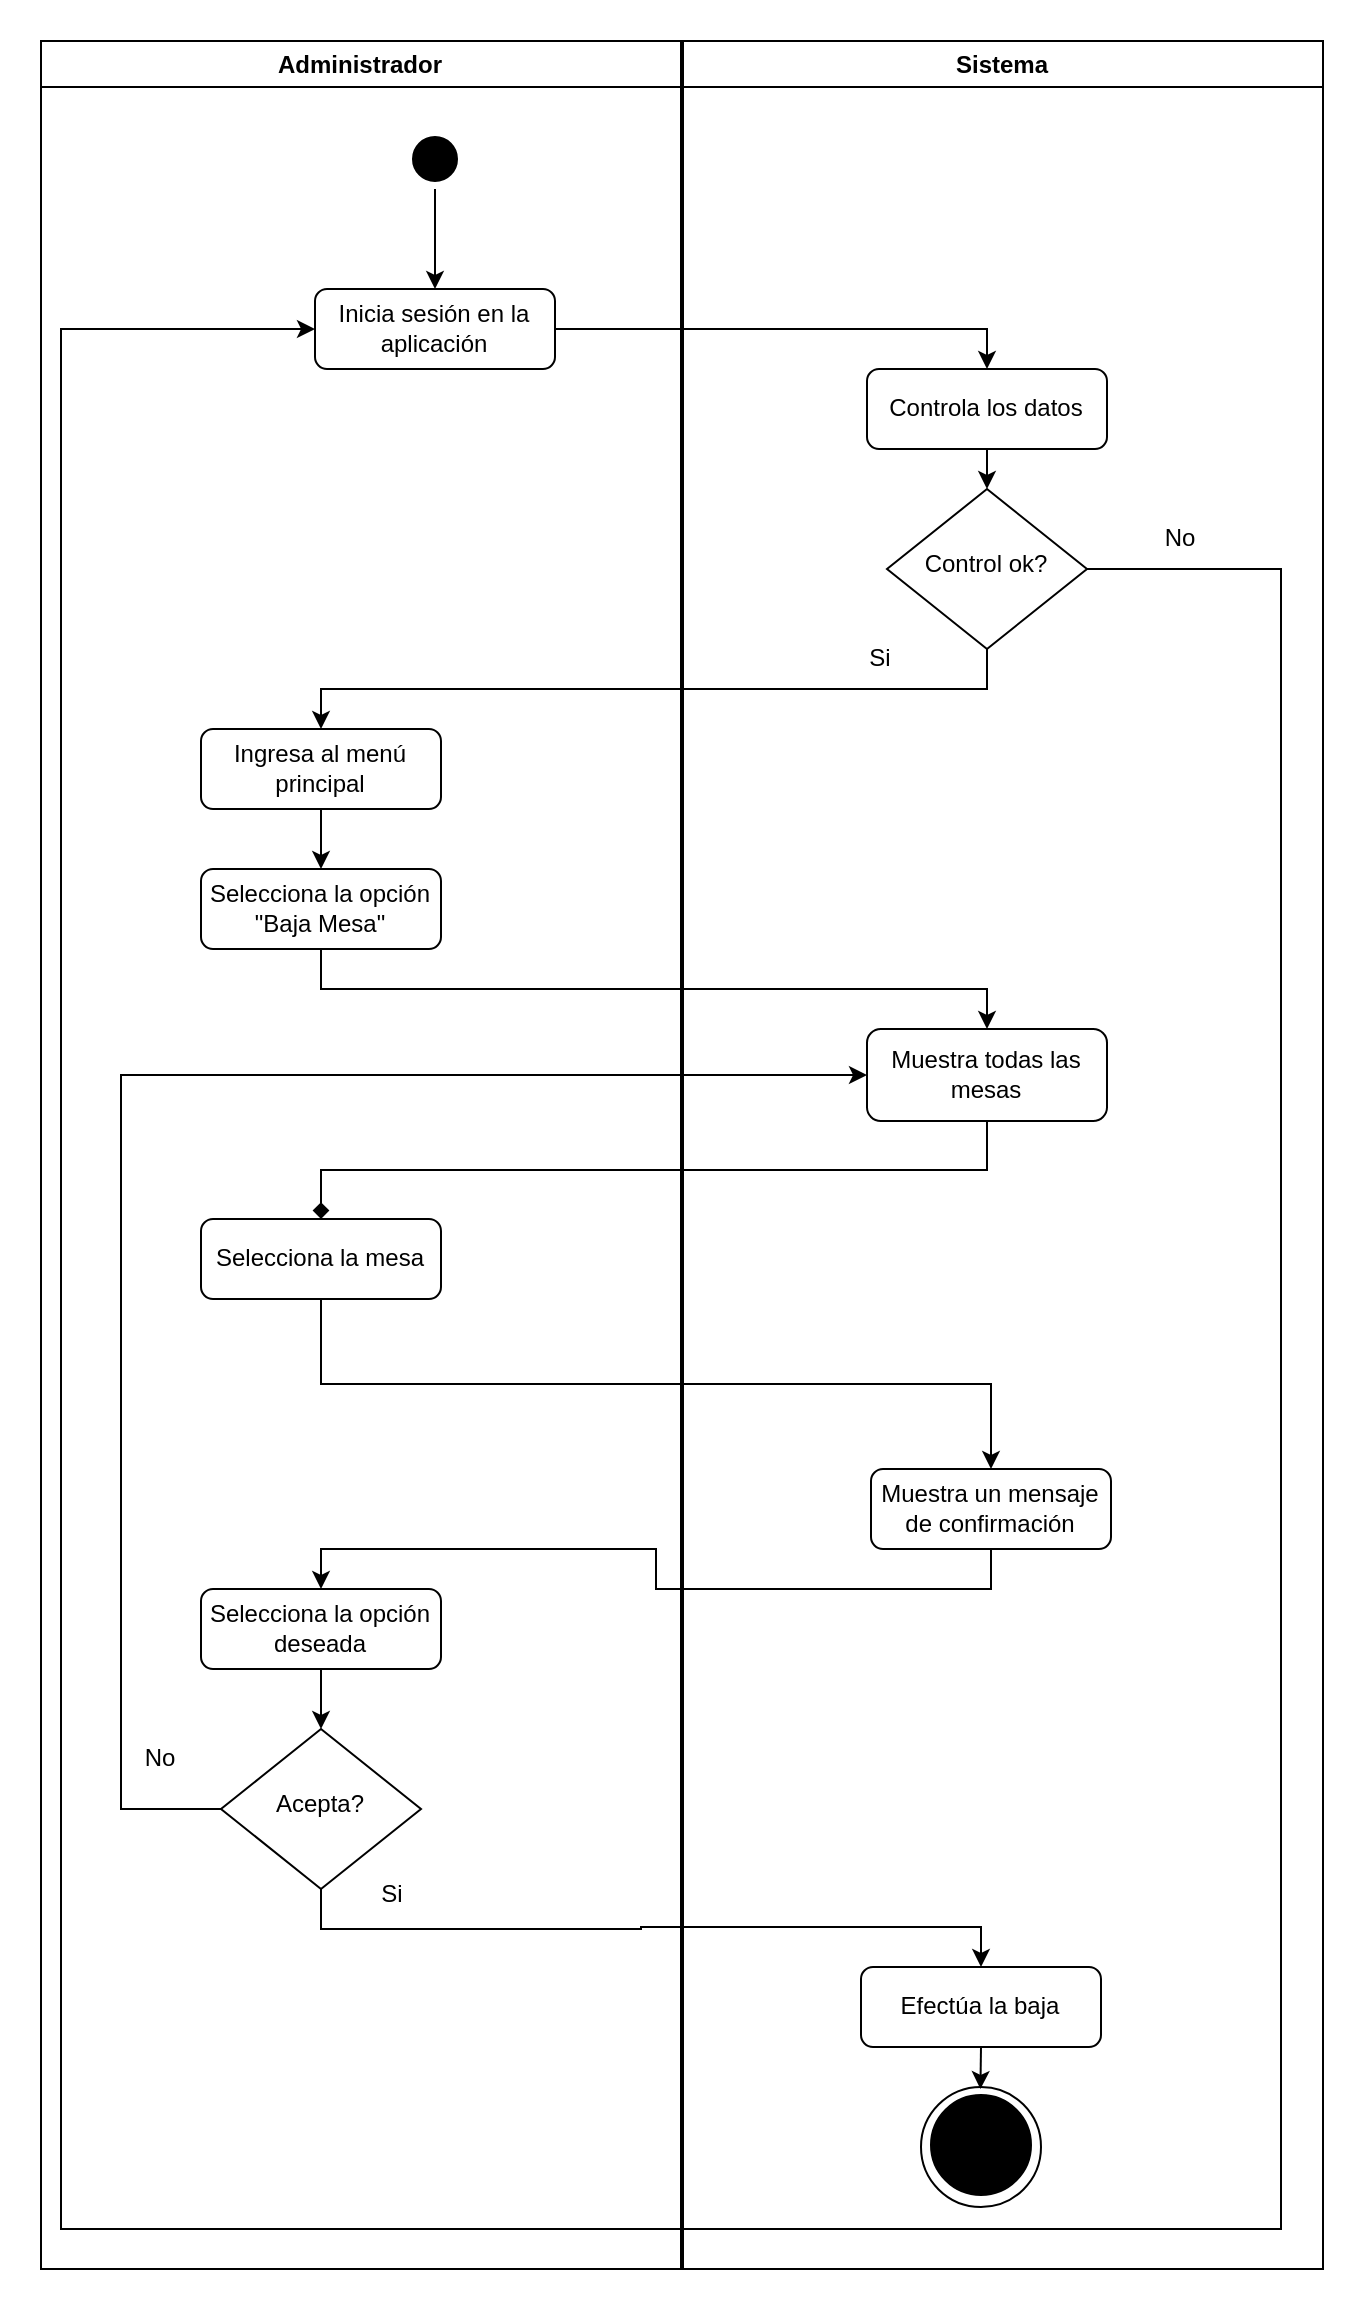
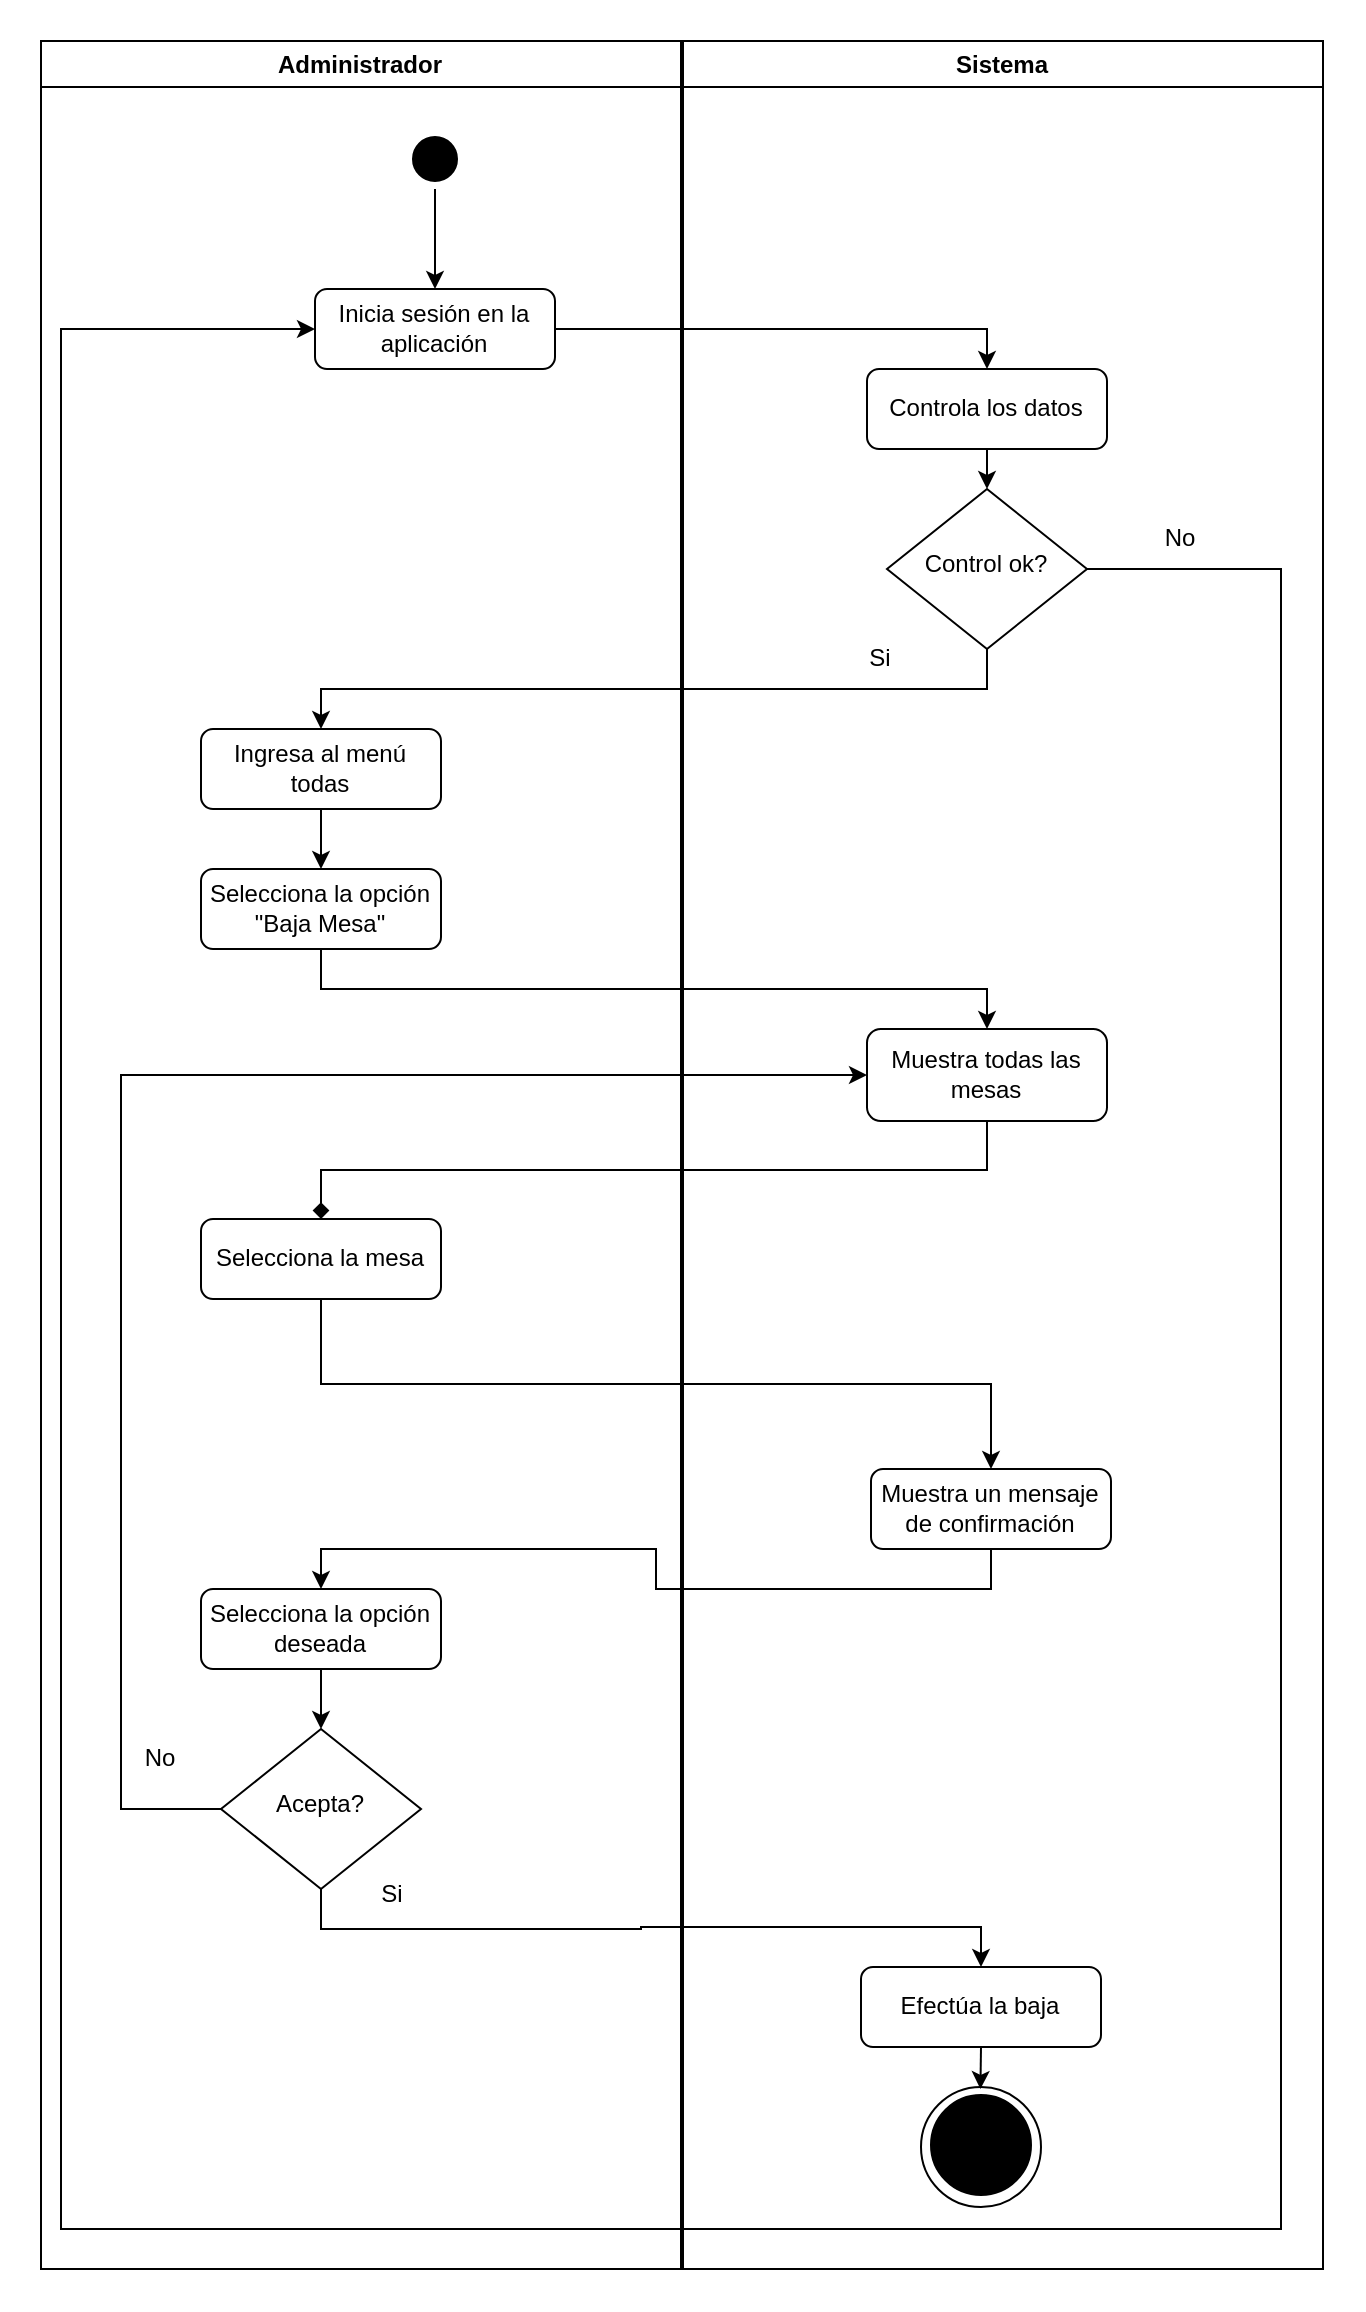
(321, 769) -> (321, 769)
